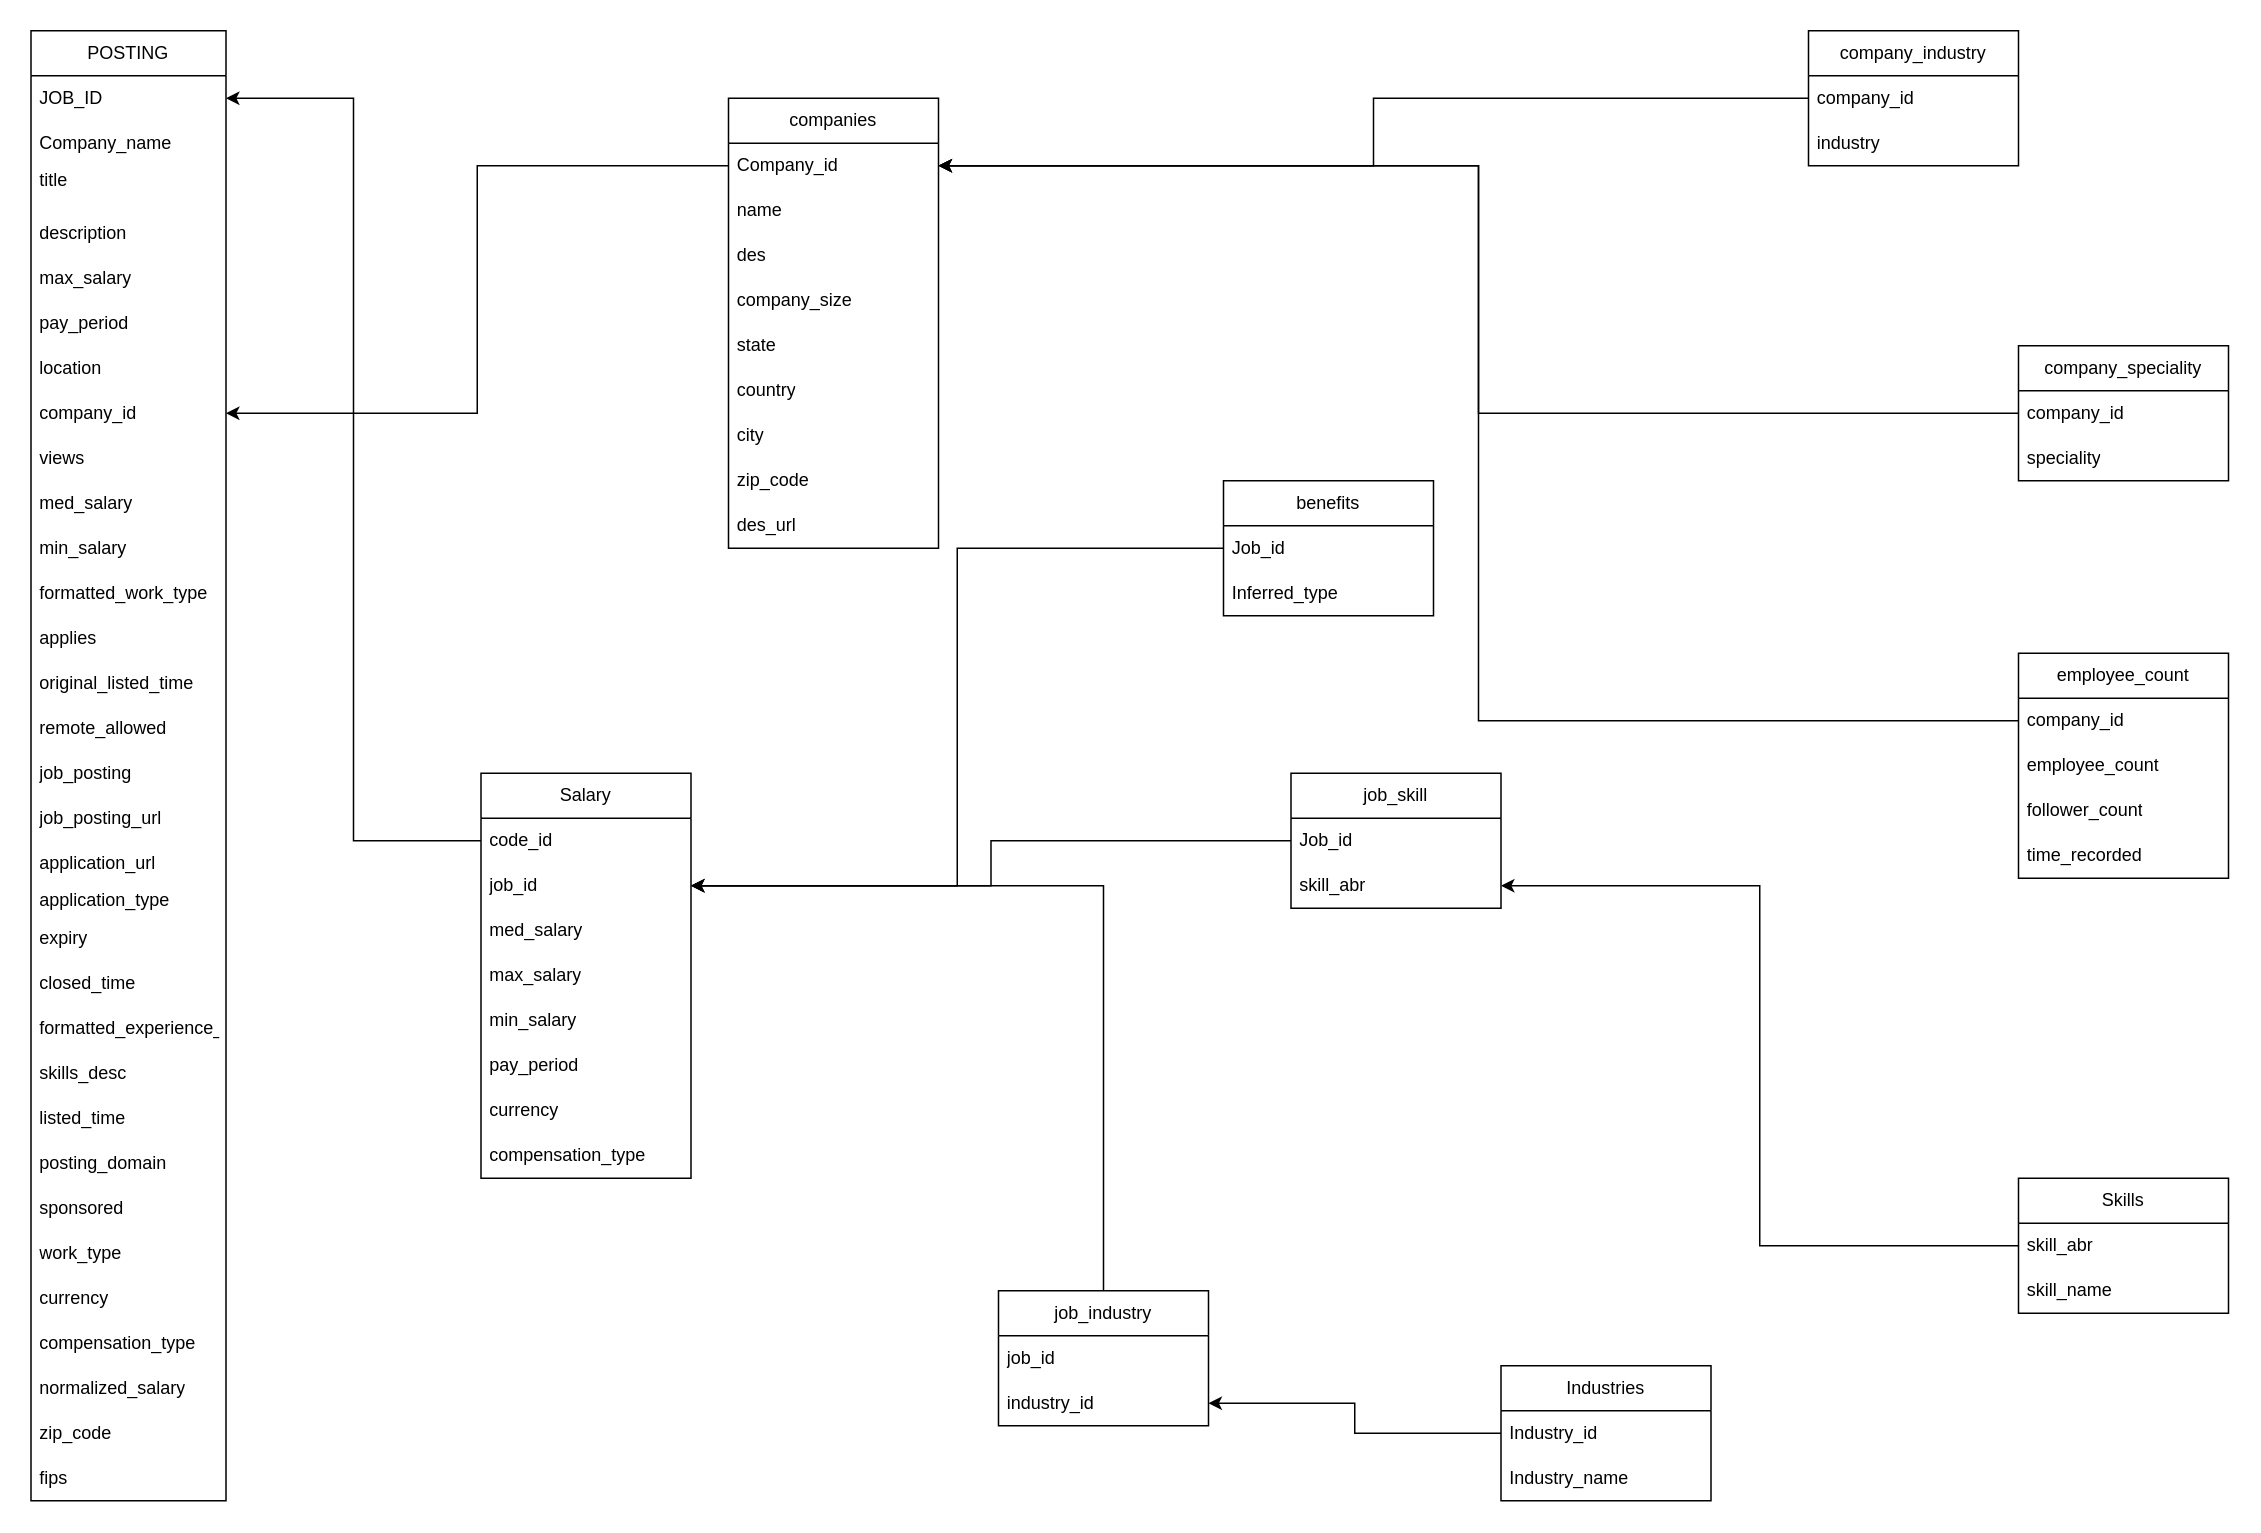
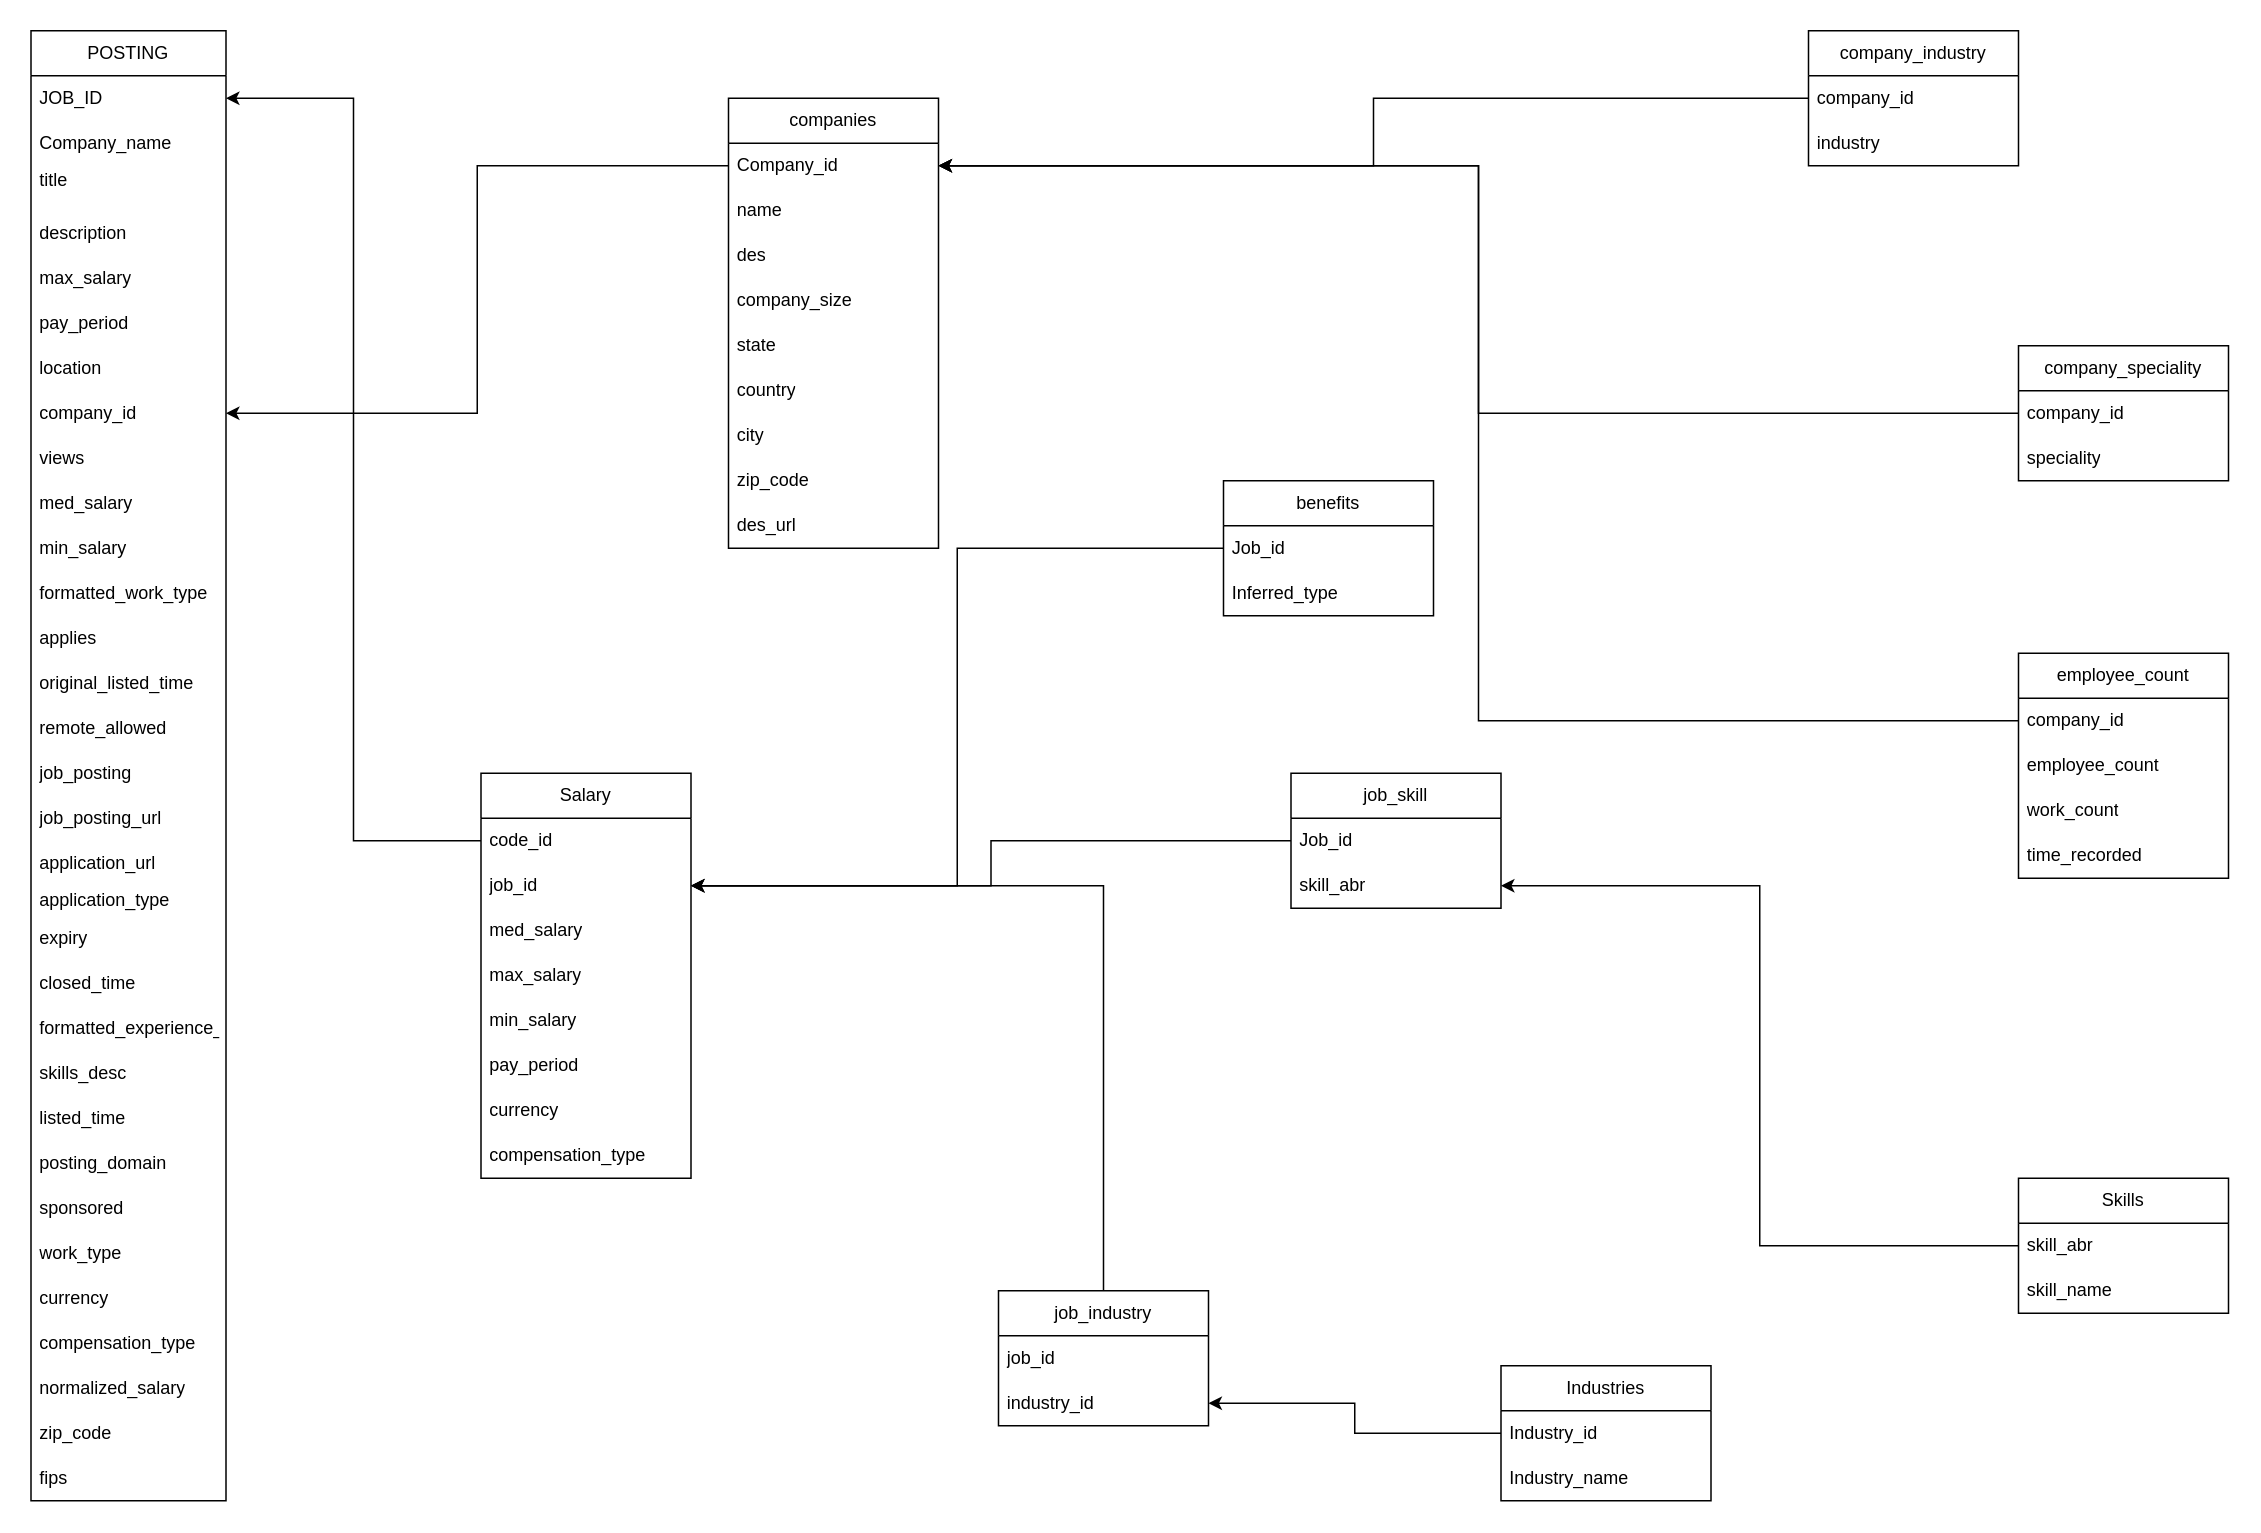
(2093, 811) -> (2078, 811)
